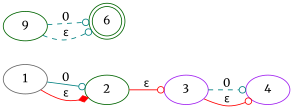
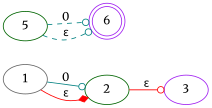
(107, 21) -> (107, 21)
(25, 26) -> (25, 26)
(268, 90) -> none
